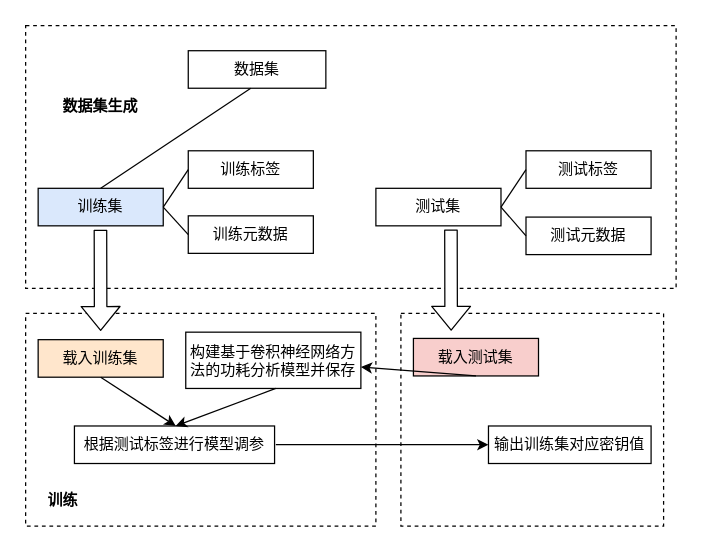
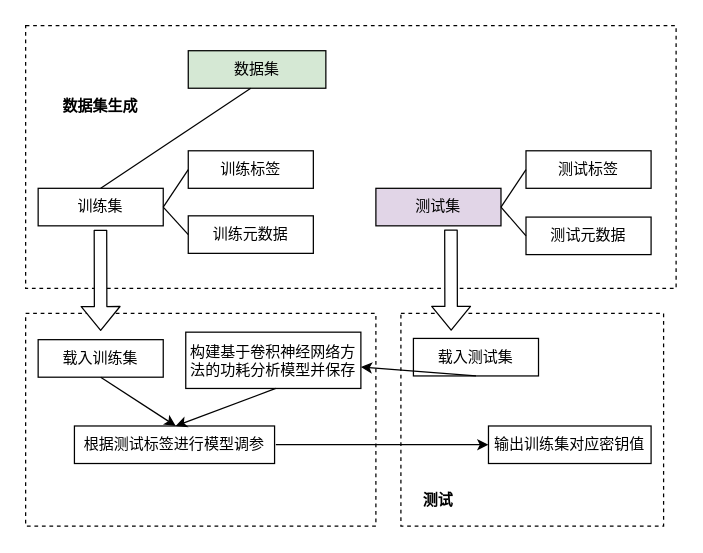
(257, 69) -> (257, 69)
(101, 207) -> (101, 207)
(438, 207) -> (438, 207)
(476, 357) -> (476, 357)
(101, 358) -> (101, 358)
(63, 501) -> none
none -> (438, 501)
